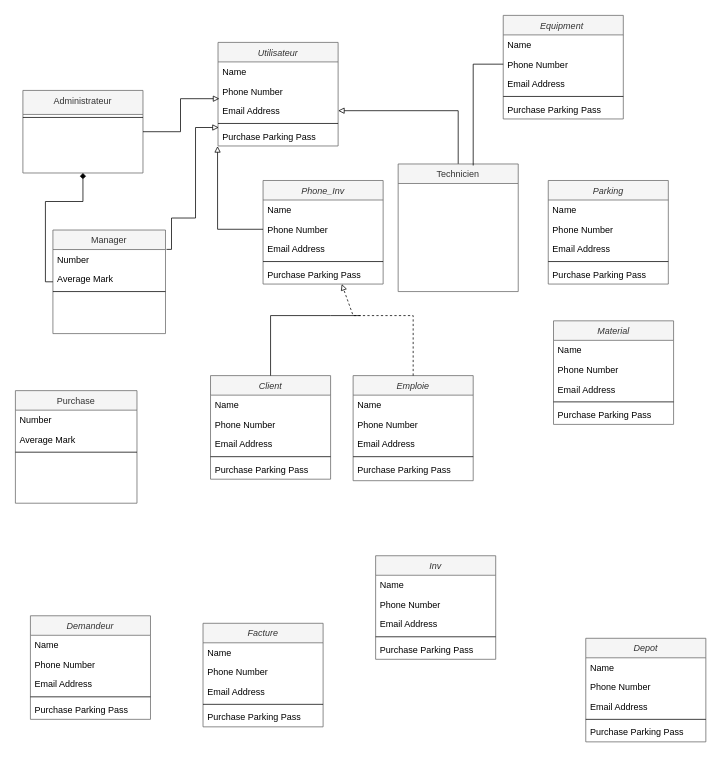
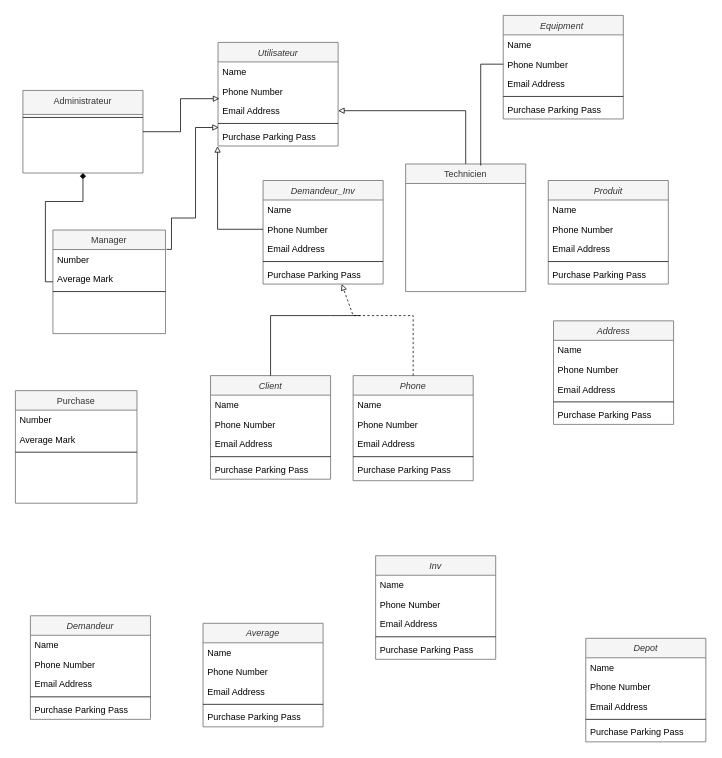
(323, 191) -> (323, 191)
(608, 191) -> (608, 191)
(458, 228) -> (465, 228)
(613, 331) -> (613, 331)
(413, 386) -> (413, 386)
(263, 633) -> (263, 633)
